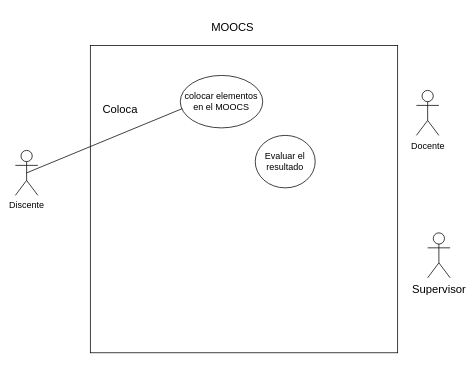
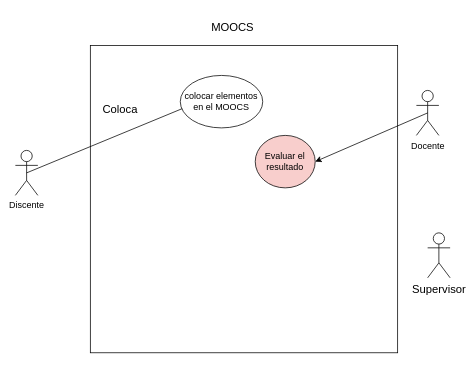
none -> (372, 137)
(285, 162) -> (285, 162)
